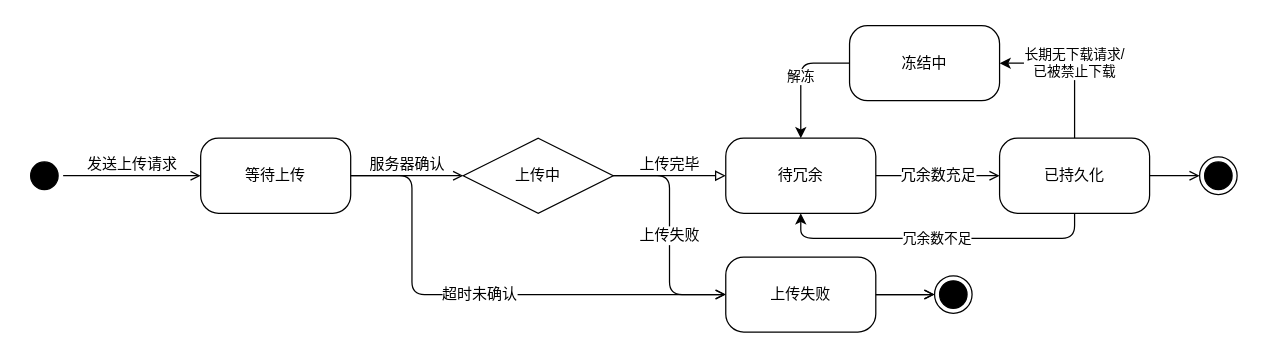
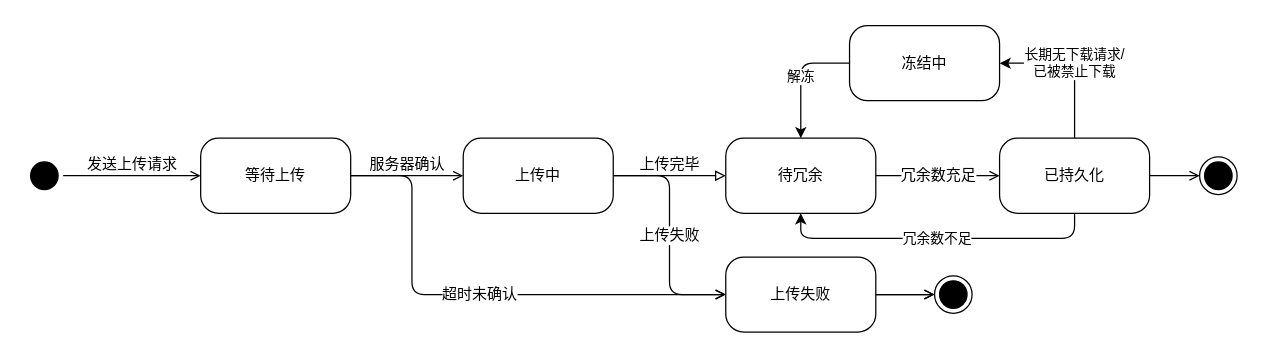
(538, 176) -> (538, 176)
